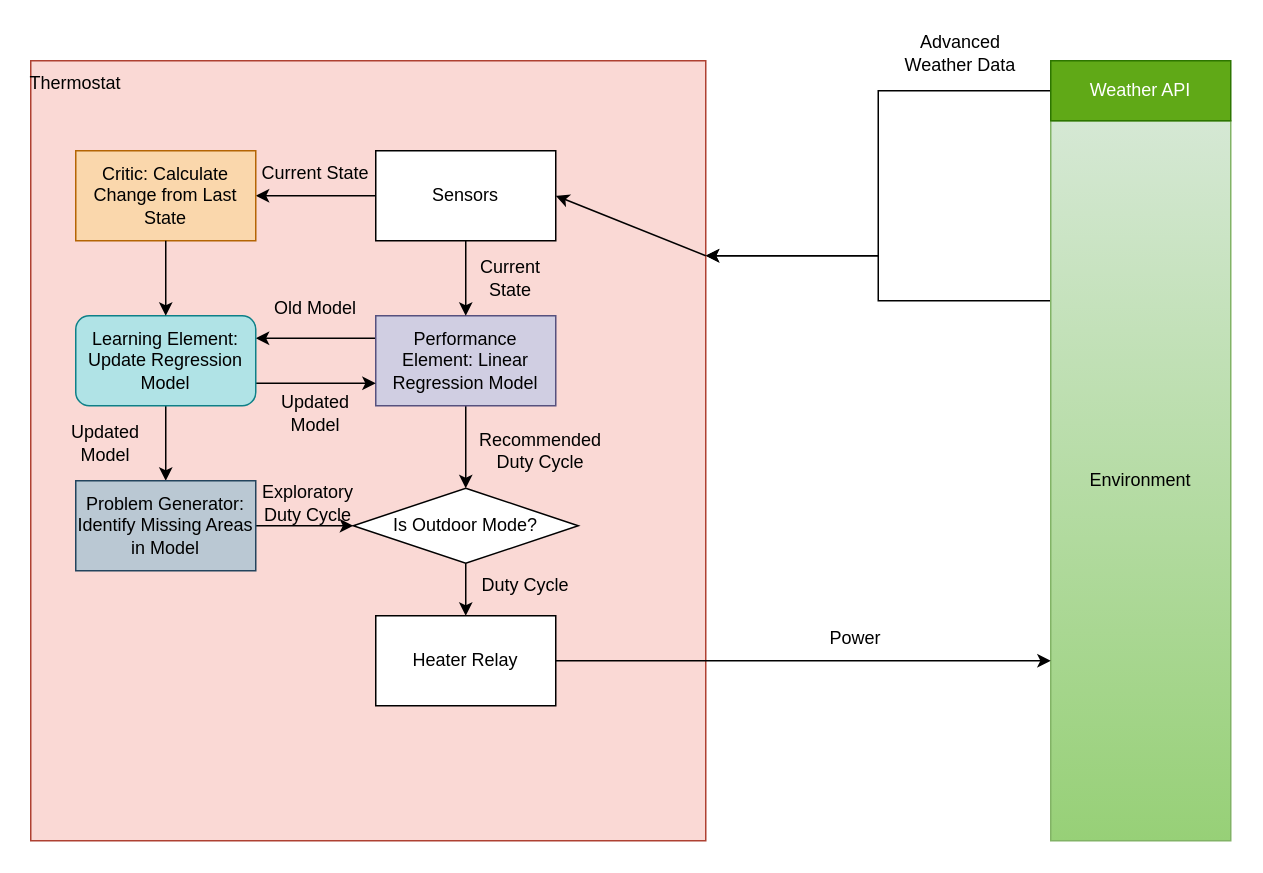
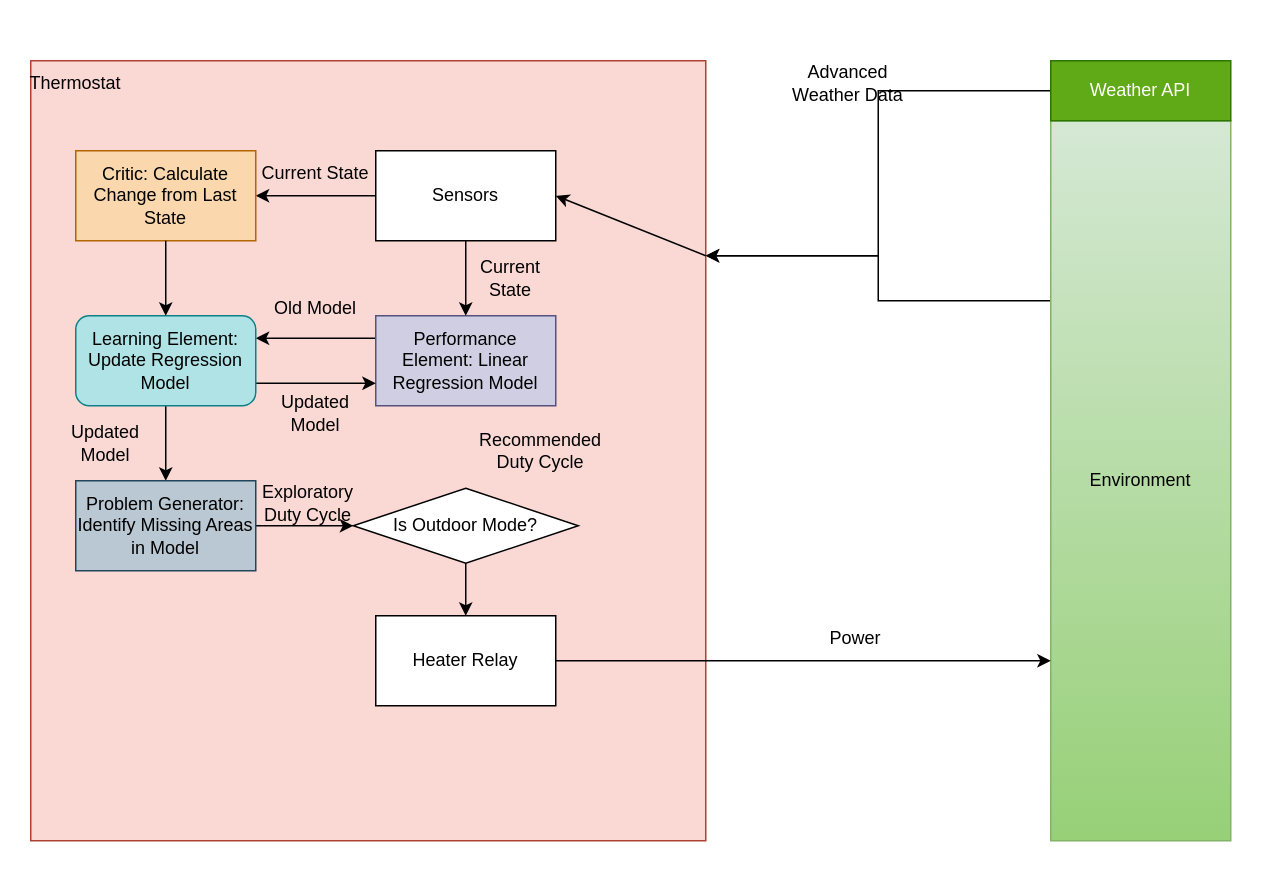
(961, 53) -> (848, 83)
(466, 442) -> none
(526, 586) -> none
